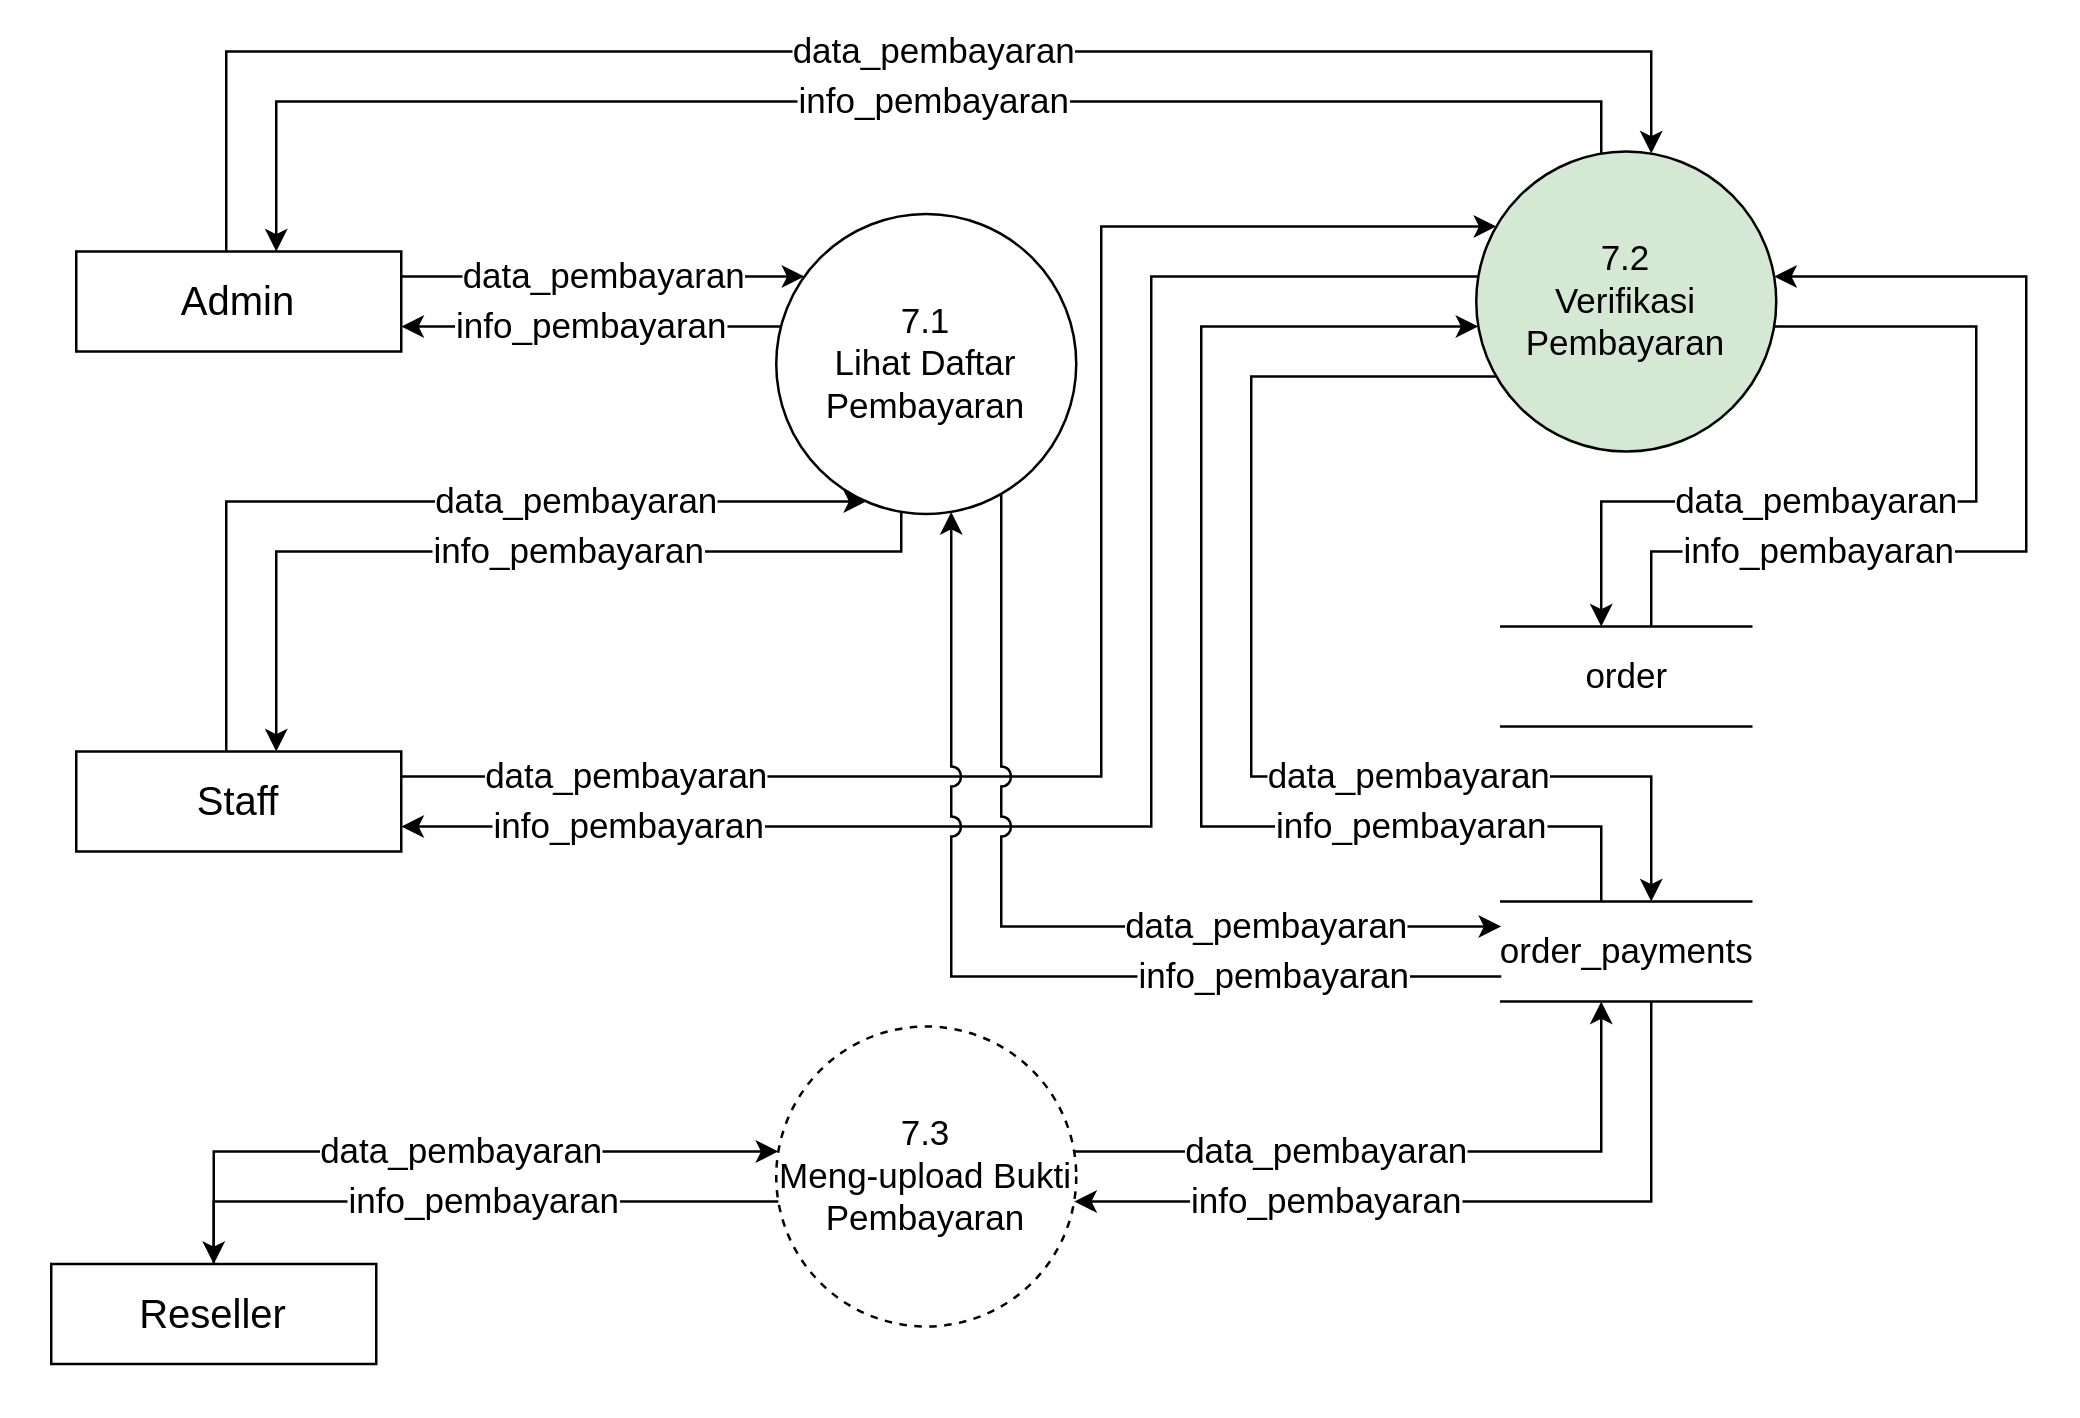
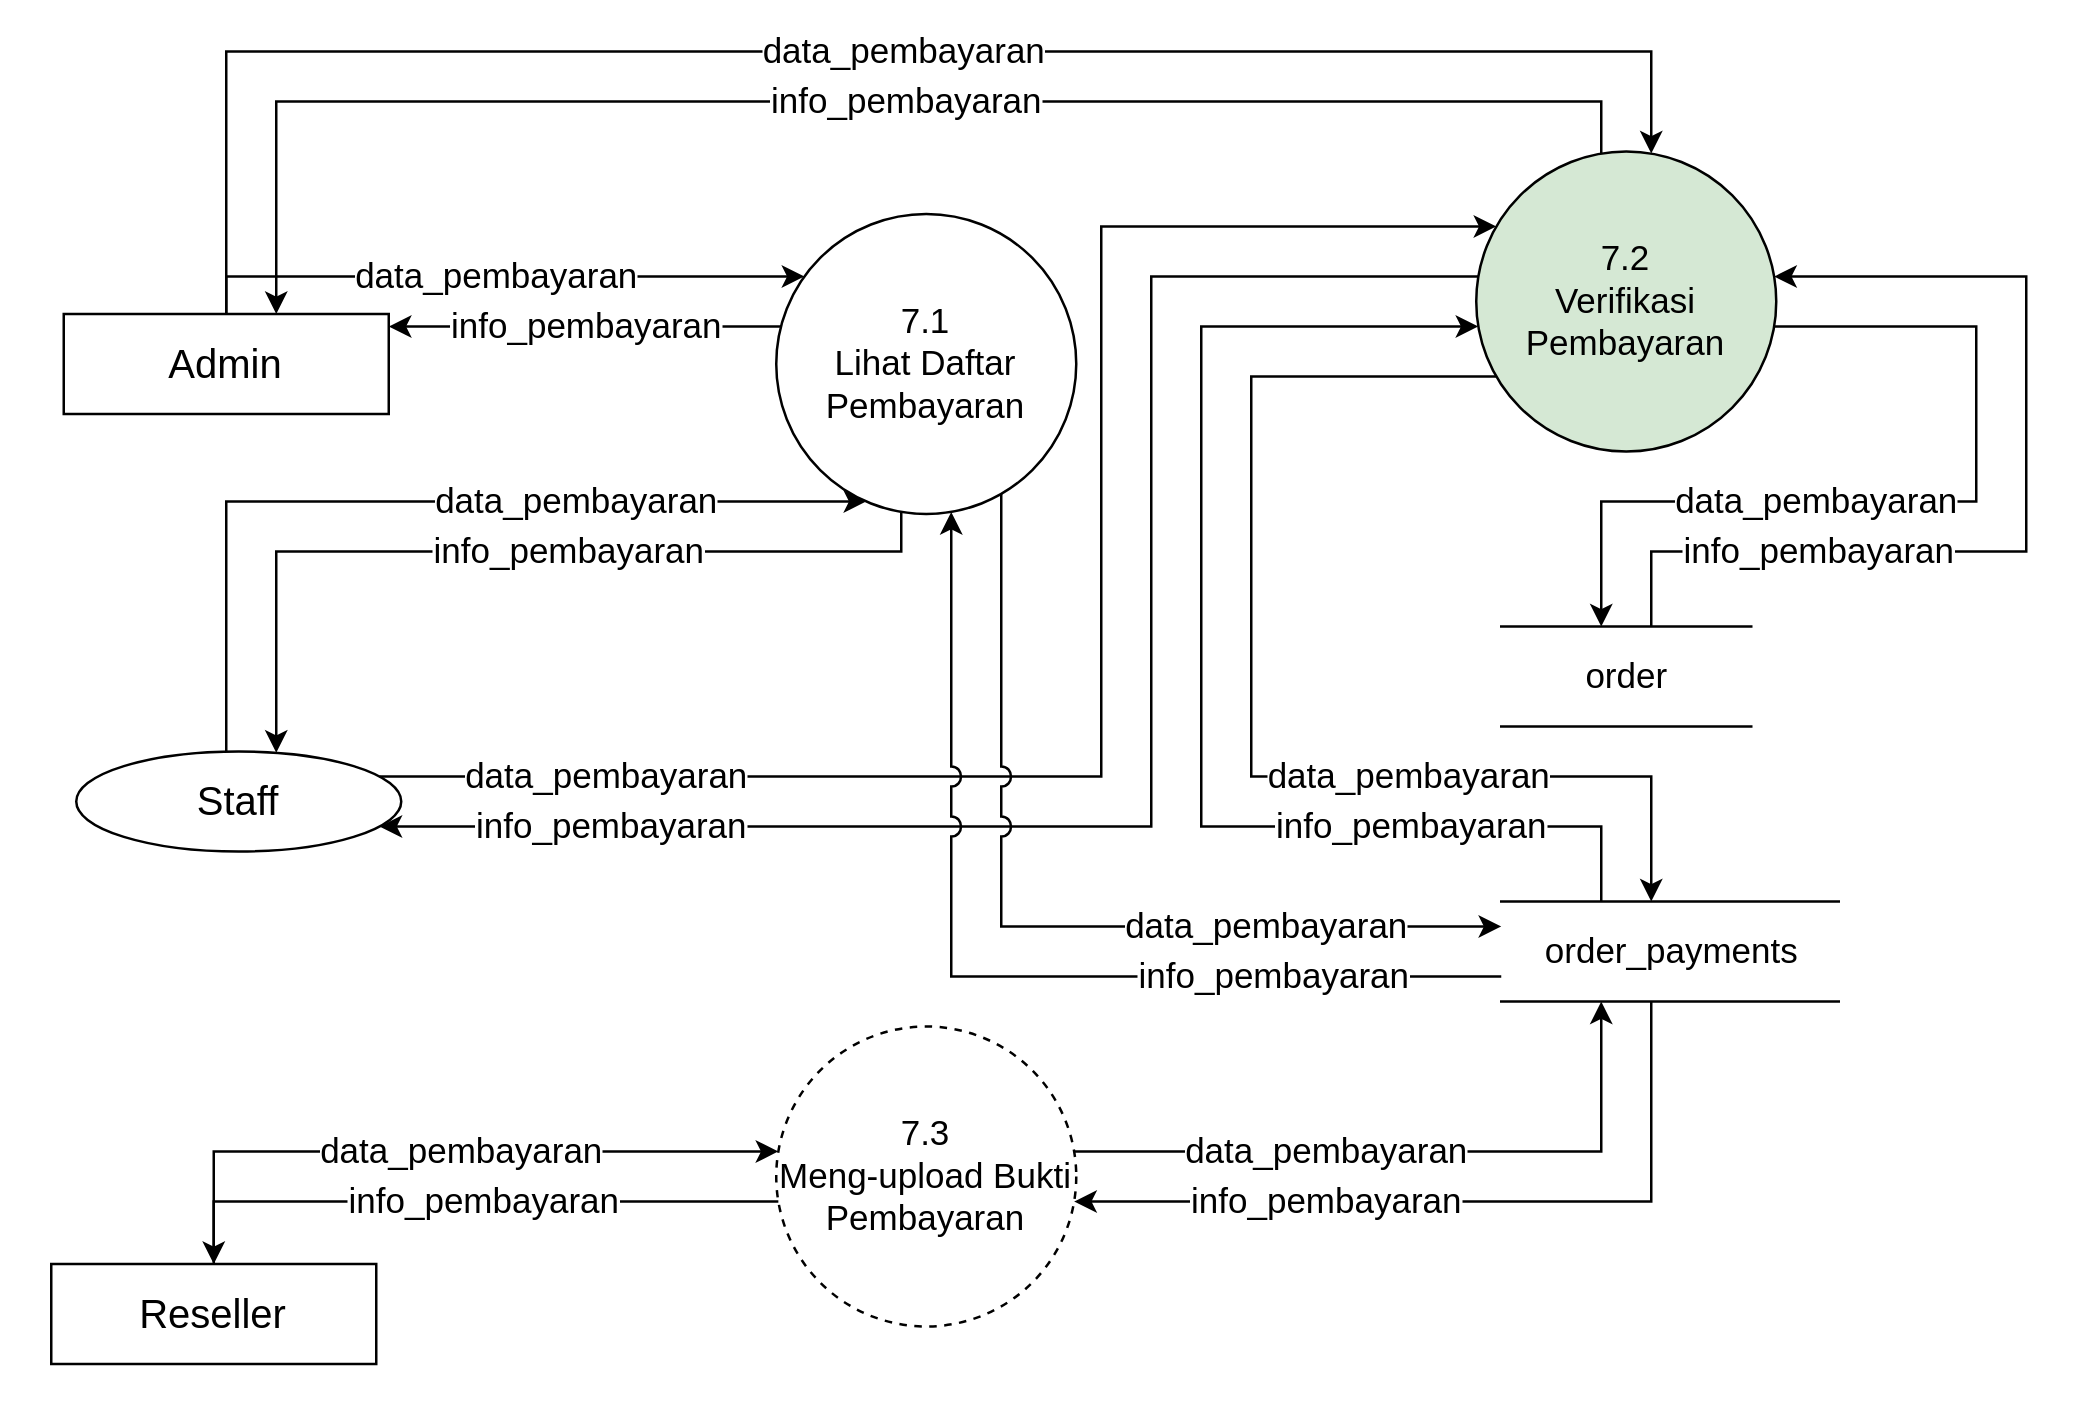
(239, 301) -> (226, 364)
(239, 801) -> (239, 801)
(1626, 951) -> (1670, 951)
